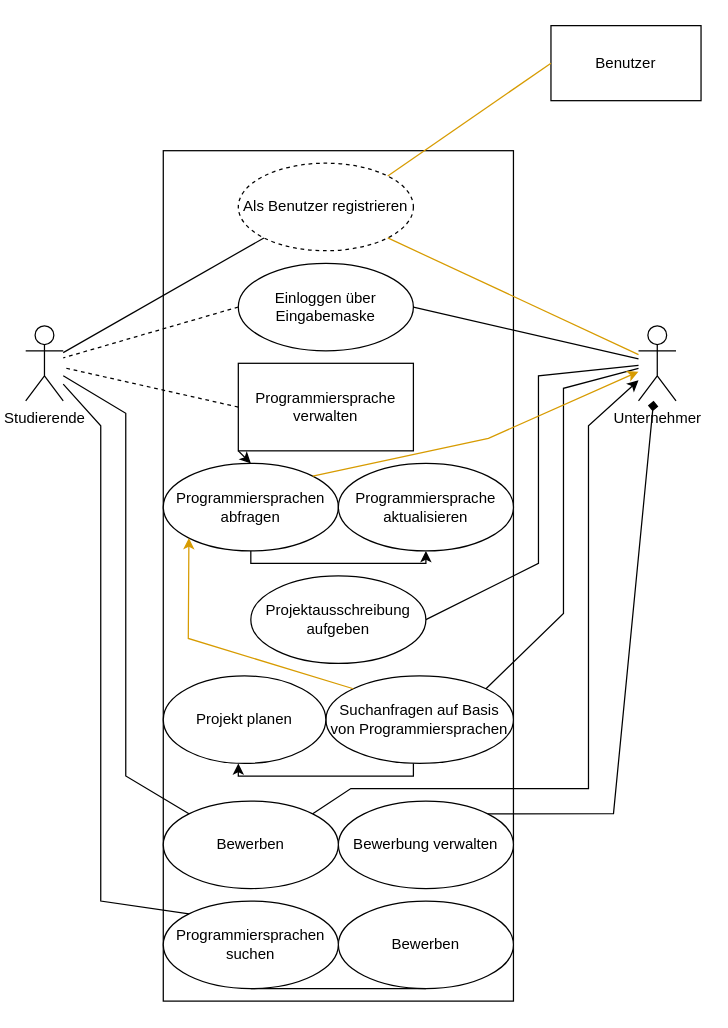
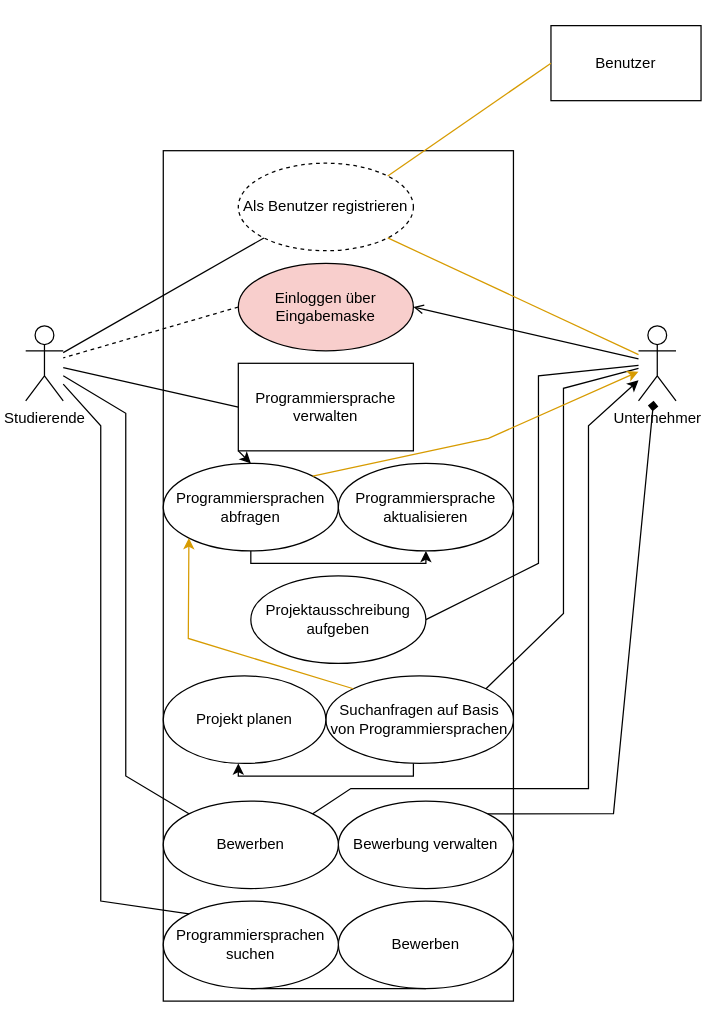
(326, 307) -> (326, 307)
(418, 308) -> (419, 308)
(150, 387) -> (150, 387)
